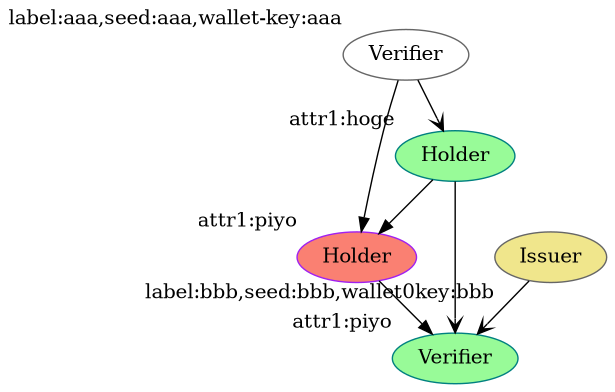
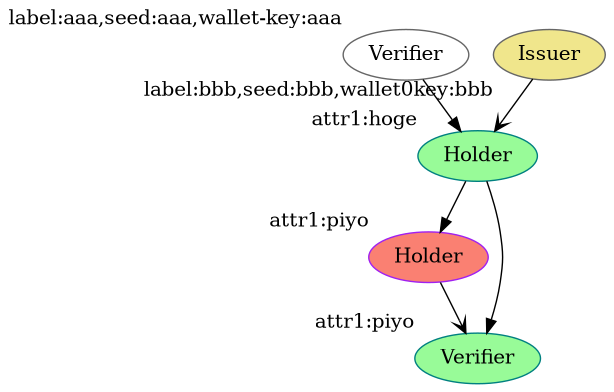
(427, 99) -> (438, 100)
(379, 148) -> none
(455, 250) -> (502, 250)
(401, 302) -> (450, 302)
(508, 302) -> (518, 99)
